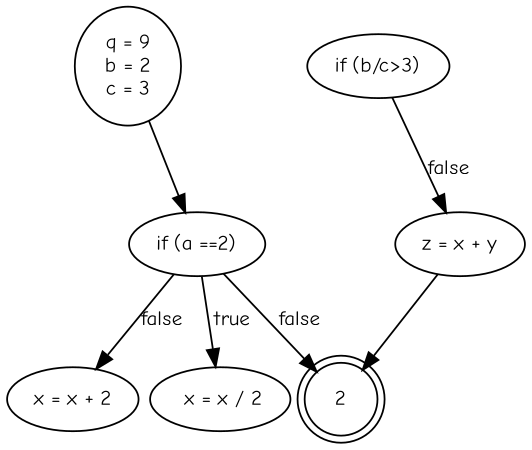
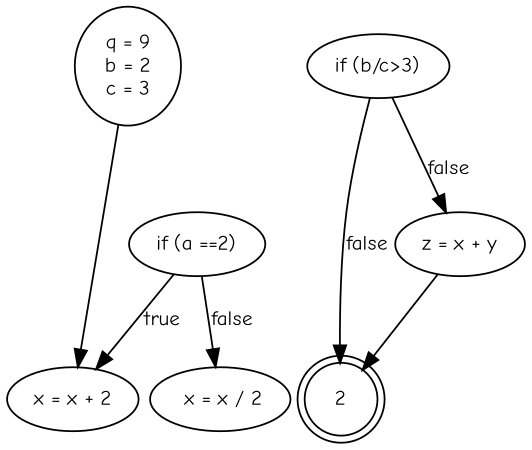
(164, 158) -> (100, 237)
(264, 316) -> (345, 220)
(163, 320) -> (163, 320)
(233, 320) -> (233, 320)
